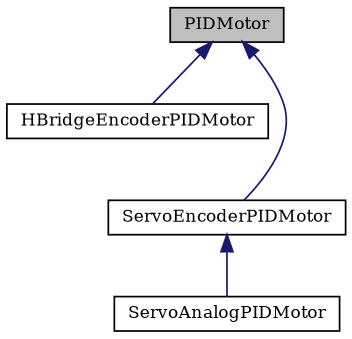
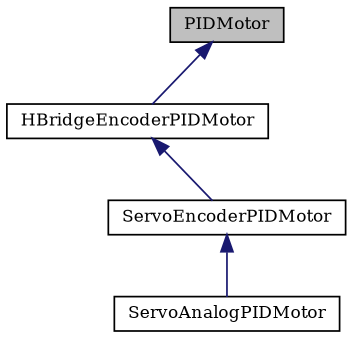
(286, 129) -> (188, 176)
